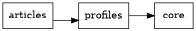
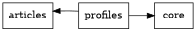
(62, 21) -> (69, 11)
